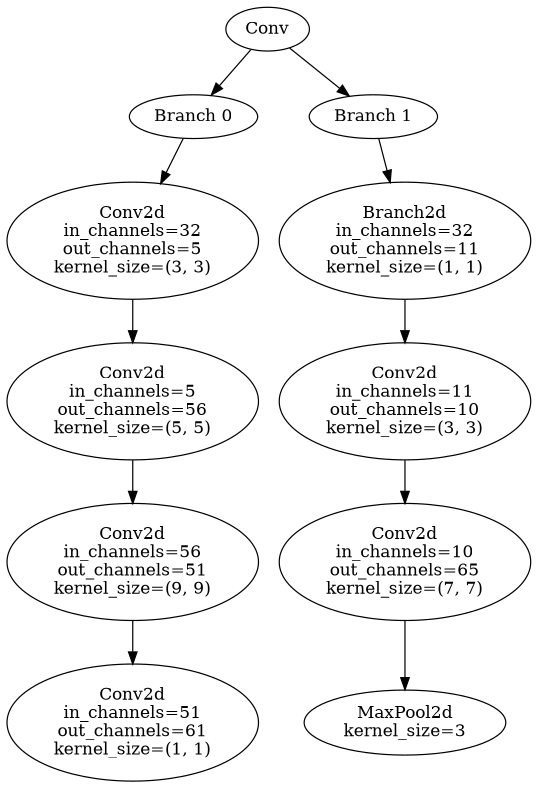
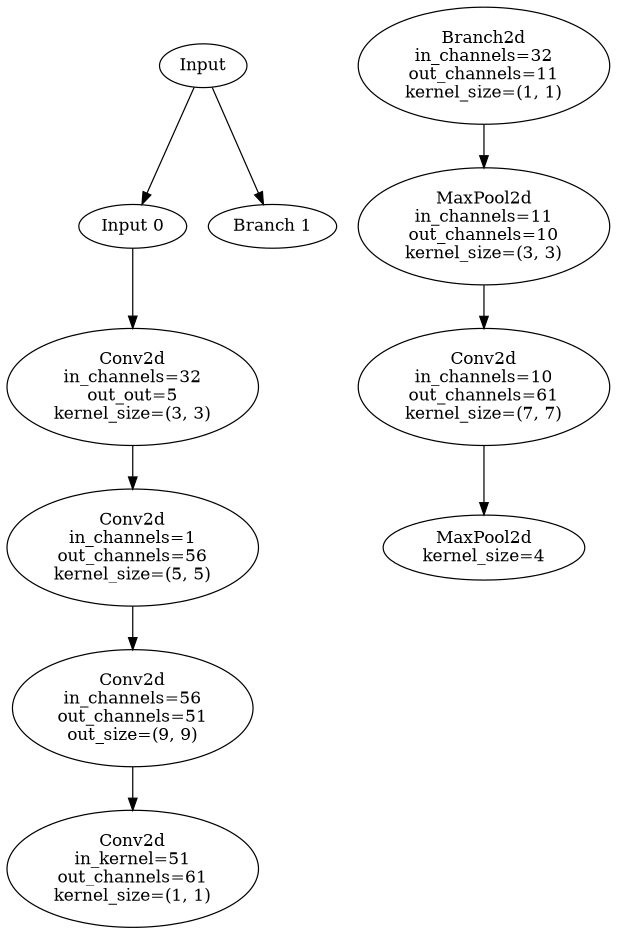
(268, 29) -> (203, 66)
(194, 117) -> (133, 226)
(383, 155) -> none
(133, 241) -> (133, 387)
(133, 401) -> (133, 548)
(405, 401) -> (484, 226)
(133, 562) -> (133, 708)
(405, 562) -> (484, 387)
(133, 723) -> (133, 869)
(405, 723) -> (484, 548)
